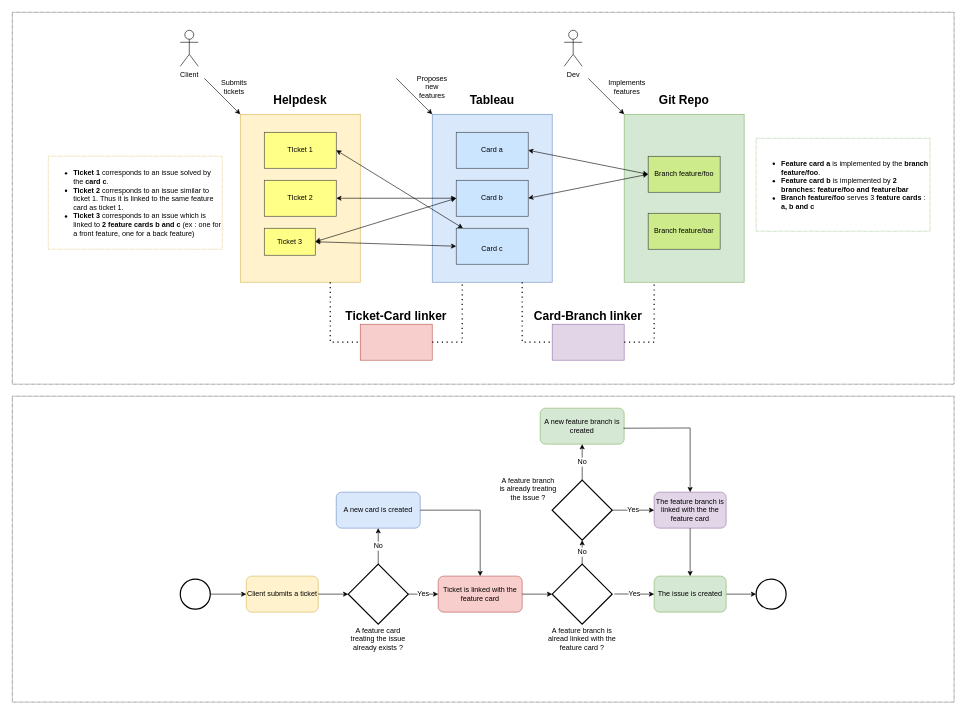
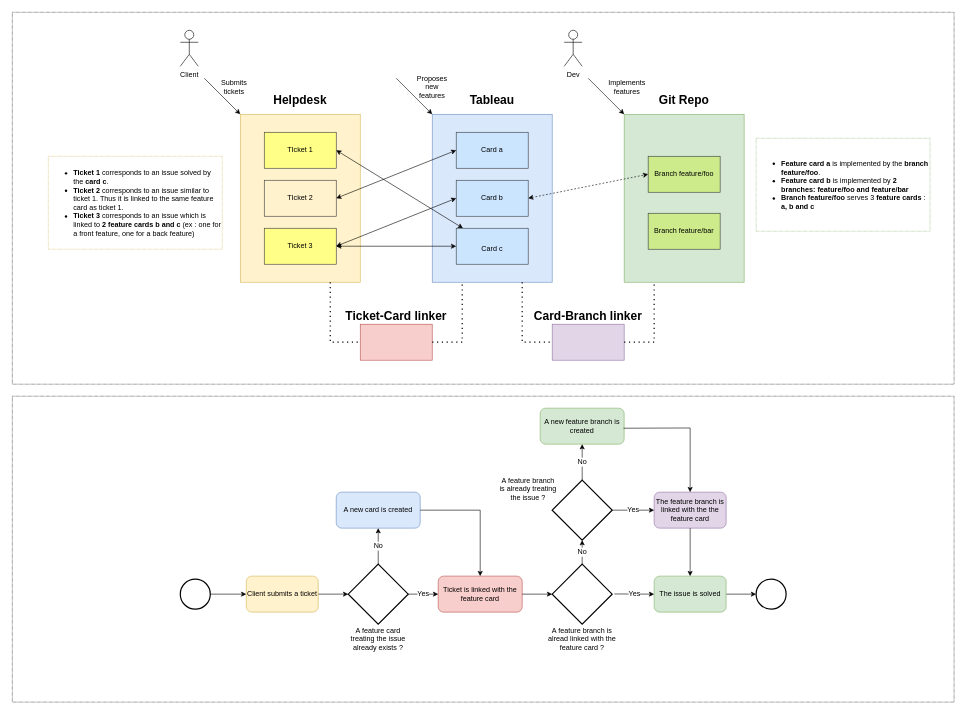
(588, 162) -> none
(588, 186) -> (588, 186)
(300, 198) -> (300, 198)
(386, 198) -> (396, 174)
(290, 242) -> (300, 246)
(690, 594) -> (690, 594)
